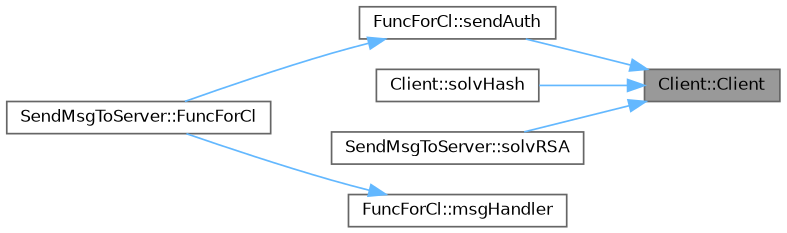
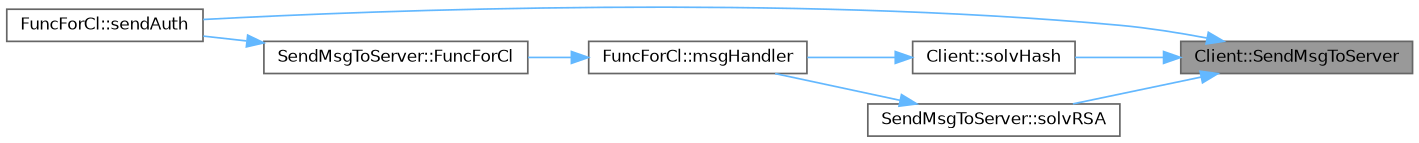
none -> (851, 57)
(276, 70) -> (225, 39)
(712, 85) -> (1297, 57)
none -> (838, 87)
